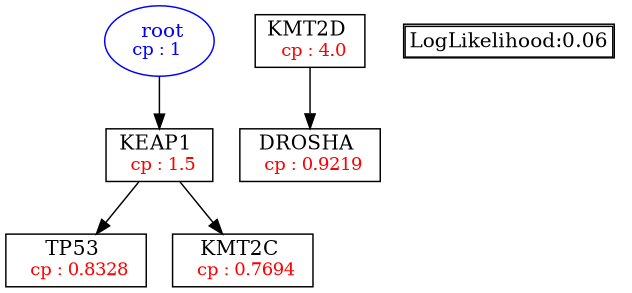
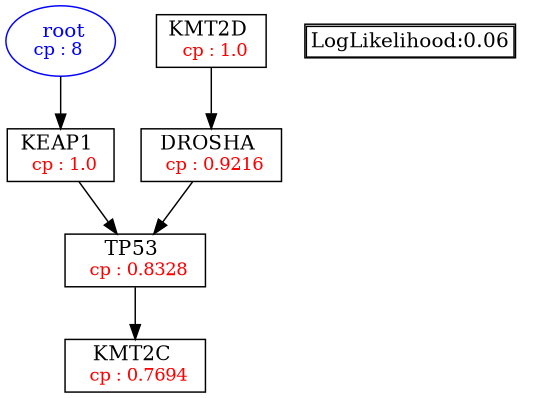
(159, 50) -> (61, 50)
(314, 51) -> (215, 51)
(163, 165) -> (64, 165)
(314, 165) -> (215, 165)
none -> (178, 202)
(197, 202) -> (135, 306)
